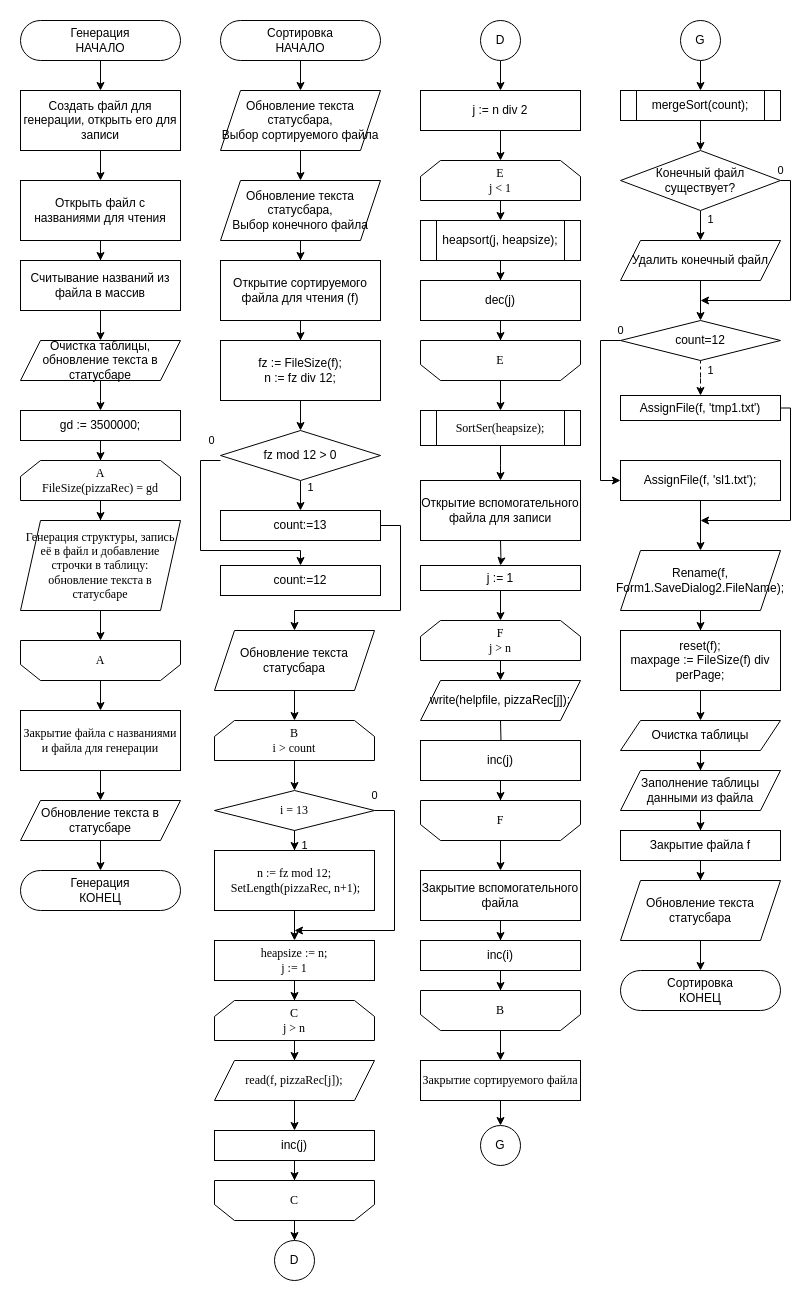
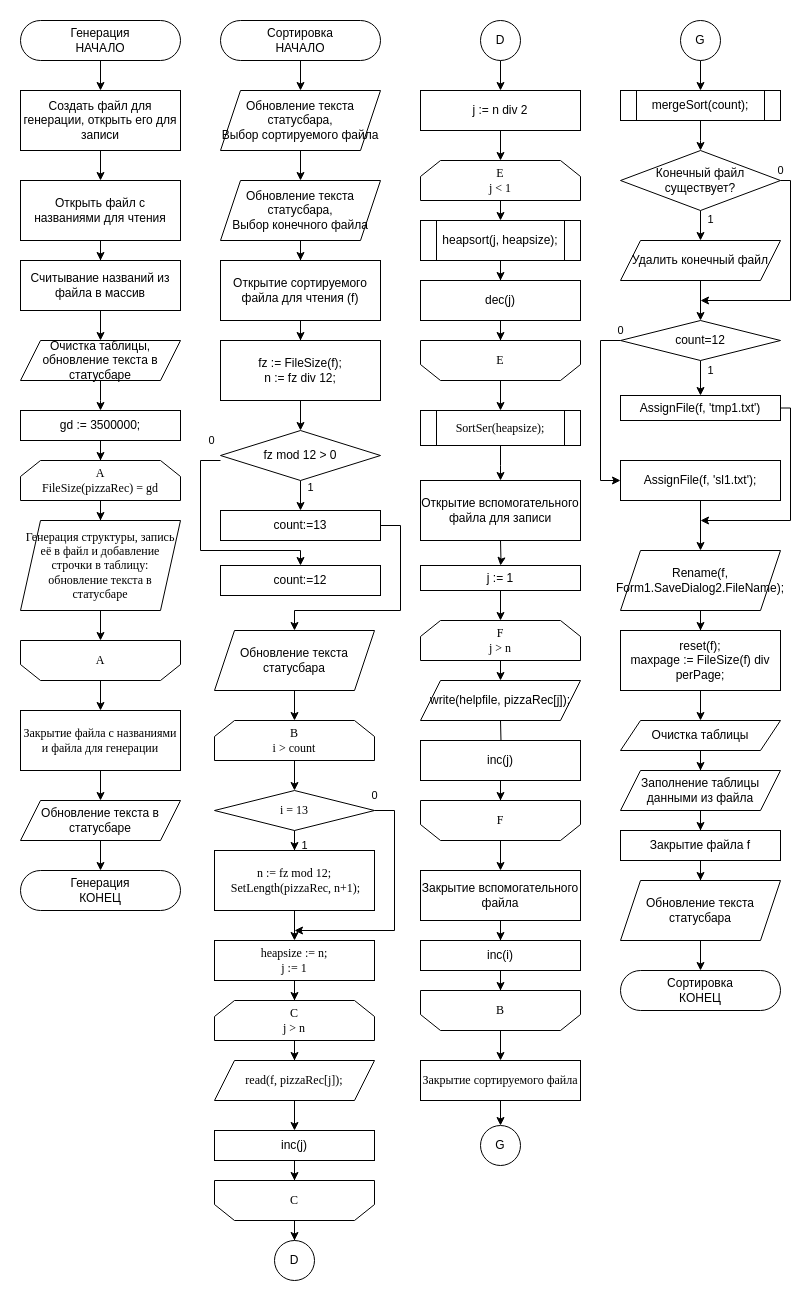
(701, 380) -> (701, 380)
